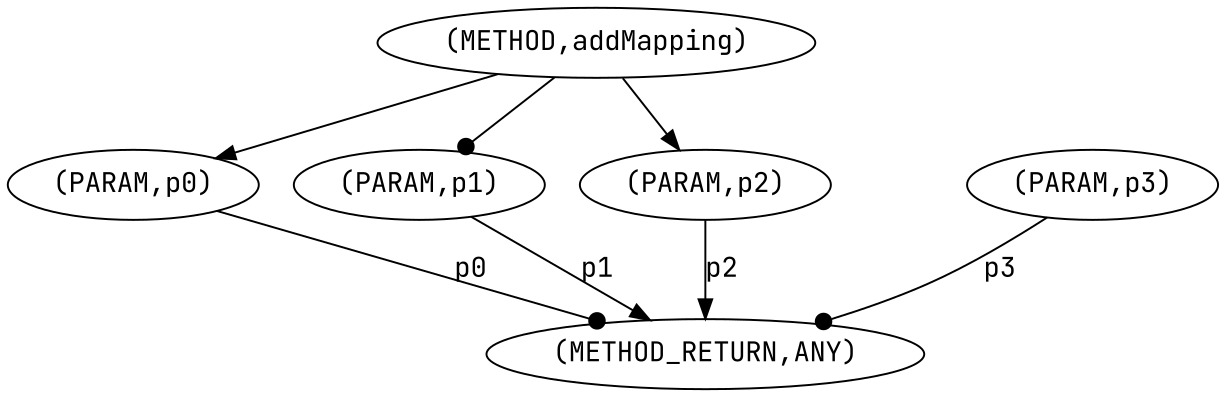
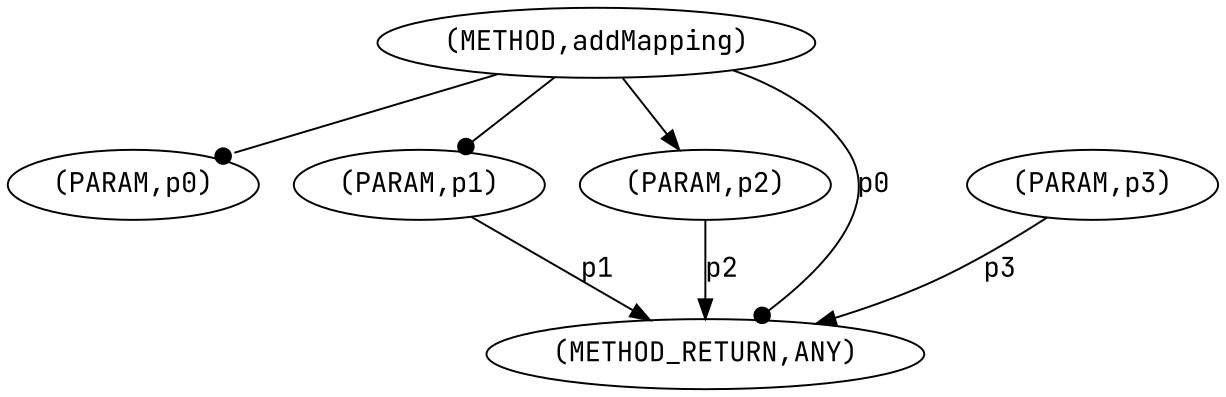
(366, 113) -> (366, 113)
(403, 265) -> (857, 176)
(943, 277) -> (943, 277)
